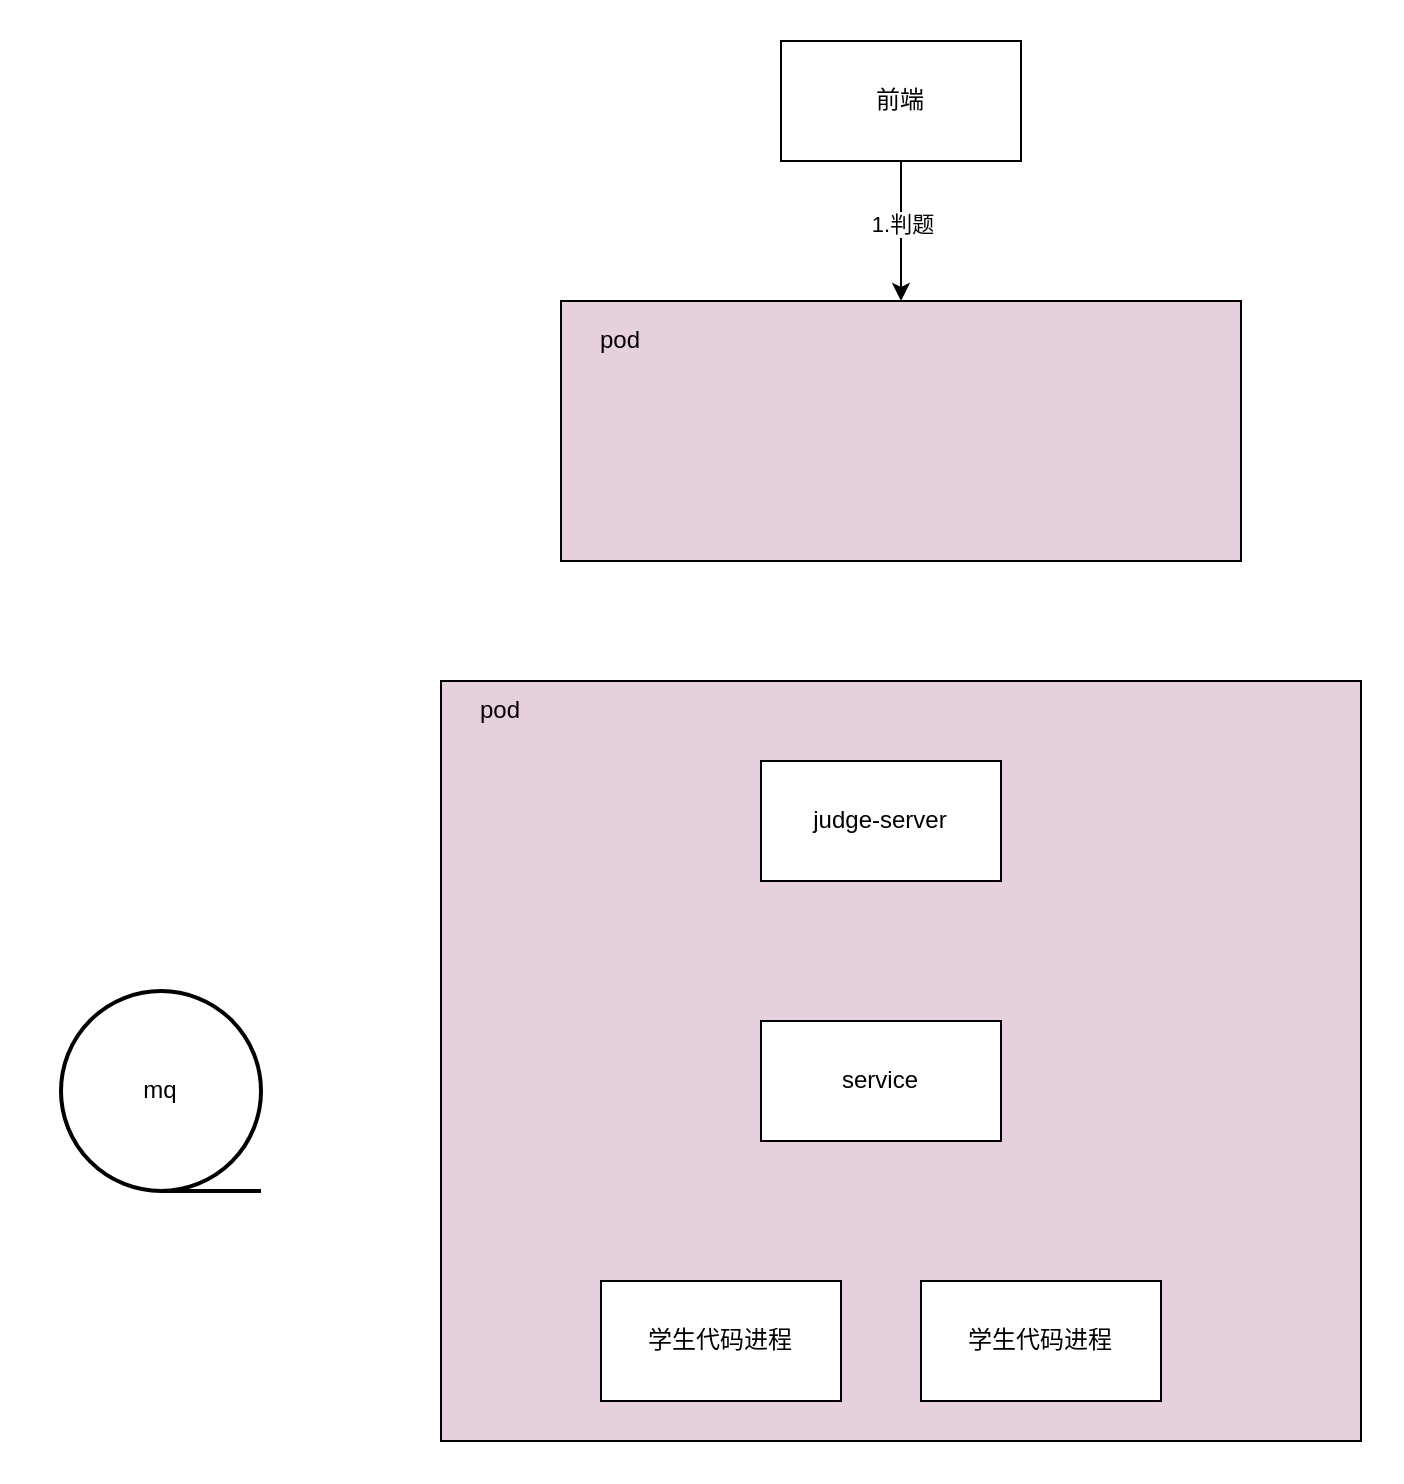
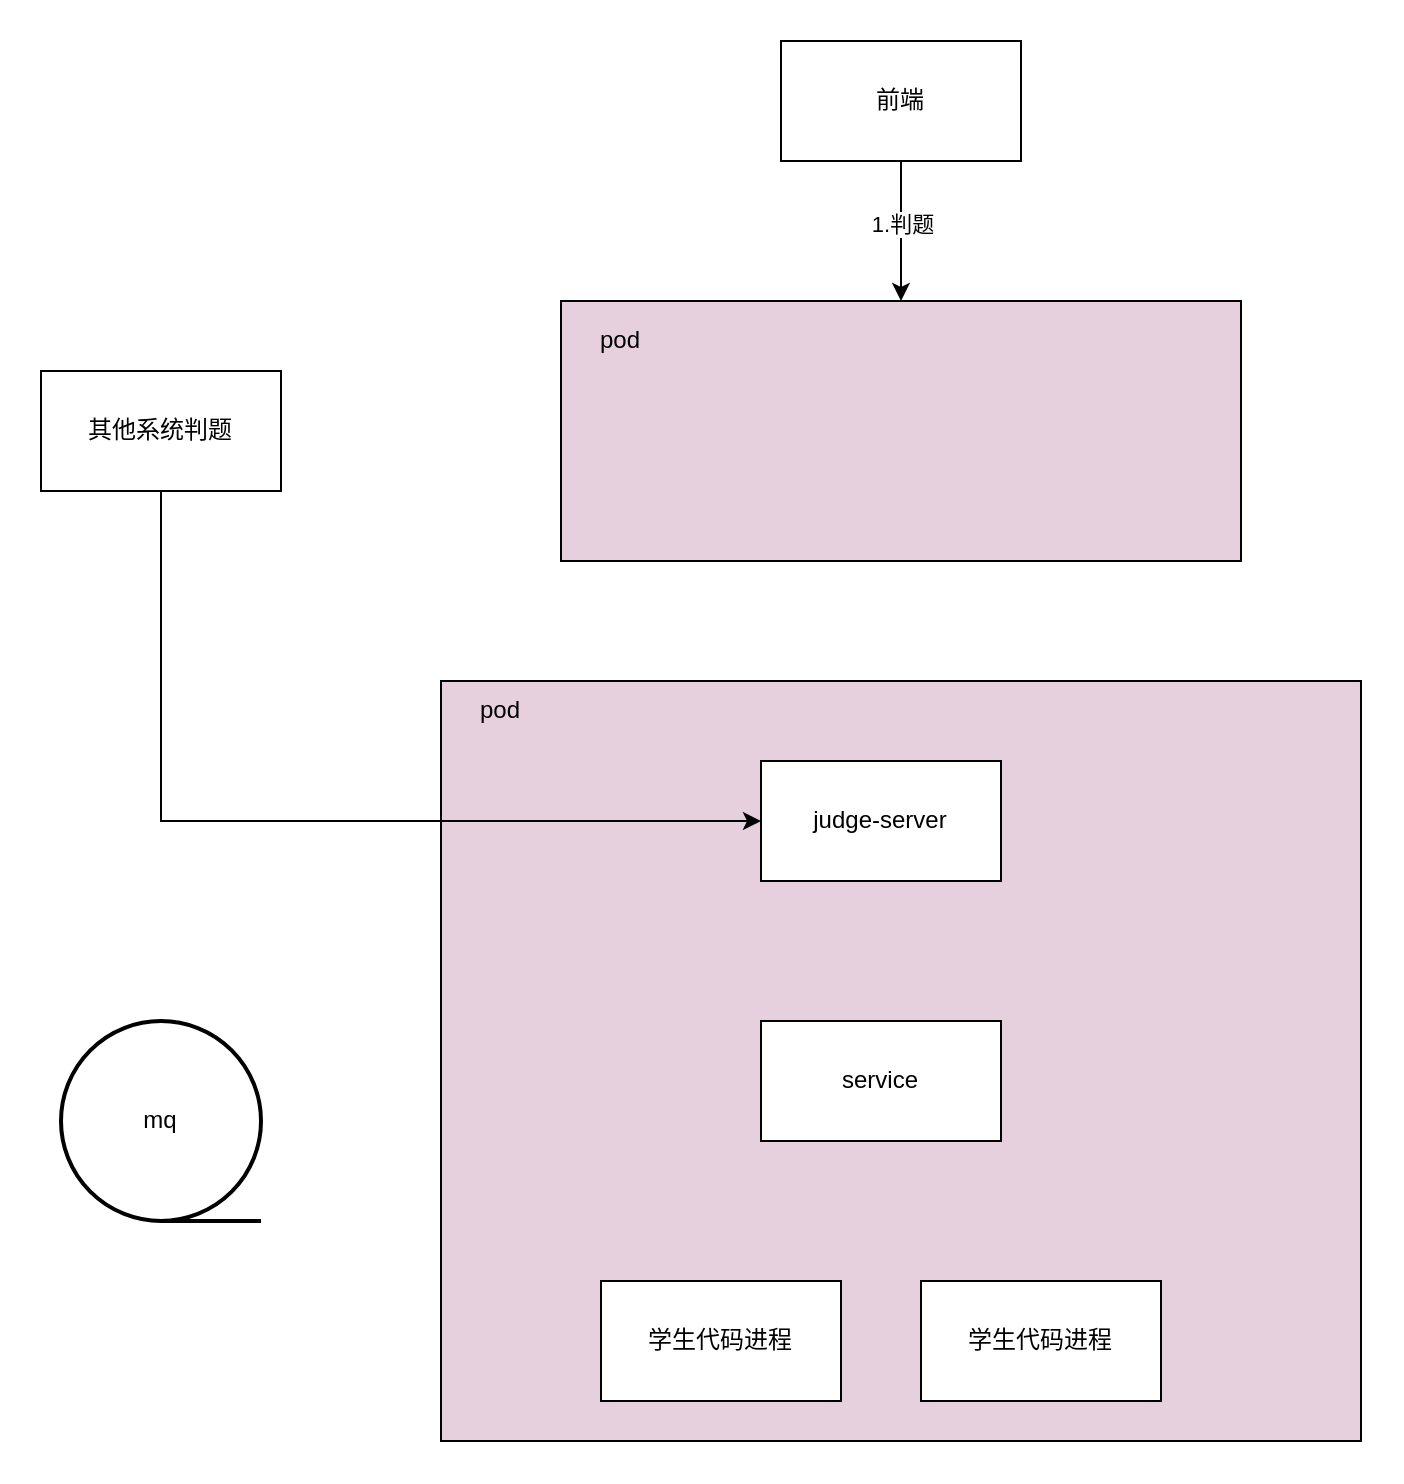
none -> (161, 431)
none -> (289, 821)
(161, 1091) -> (161, 1121)
